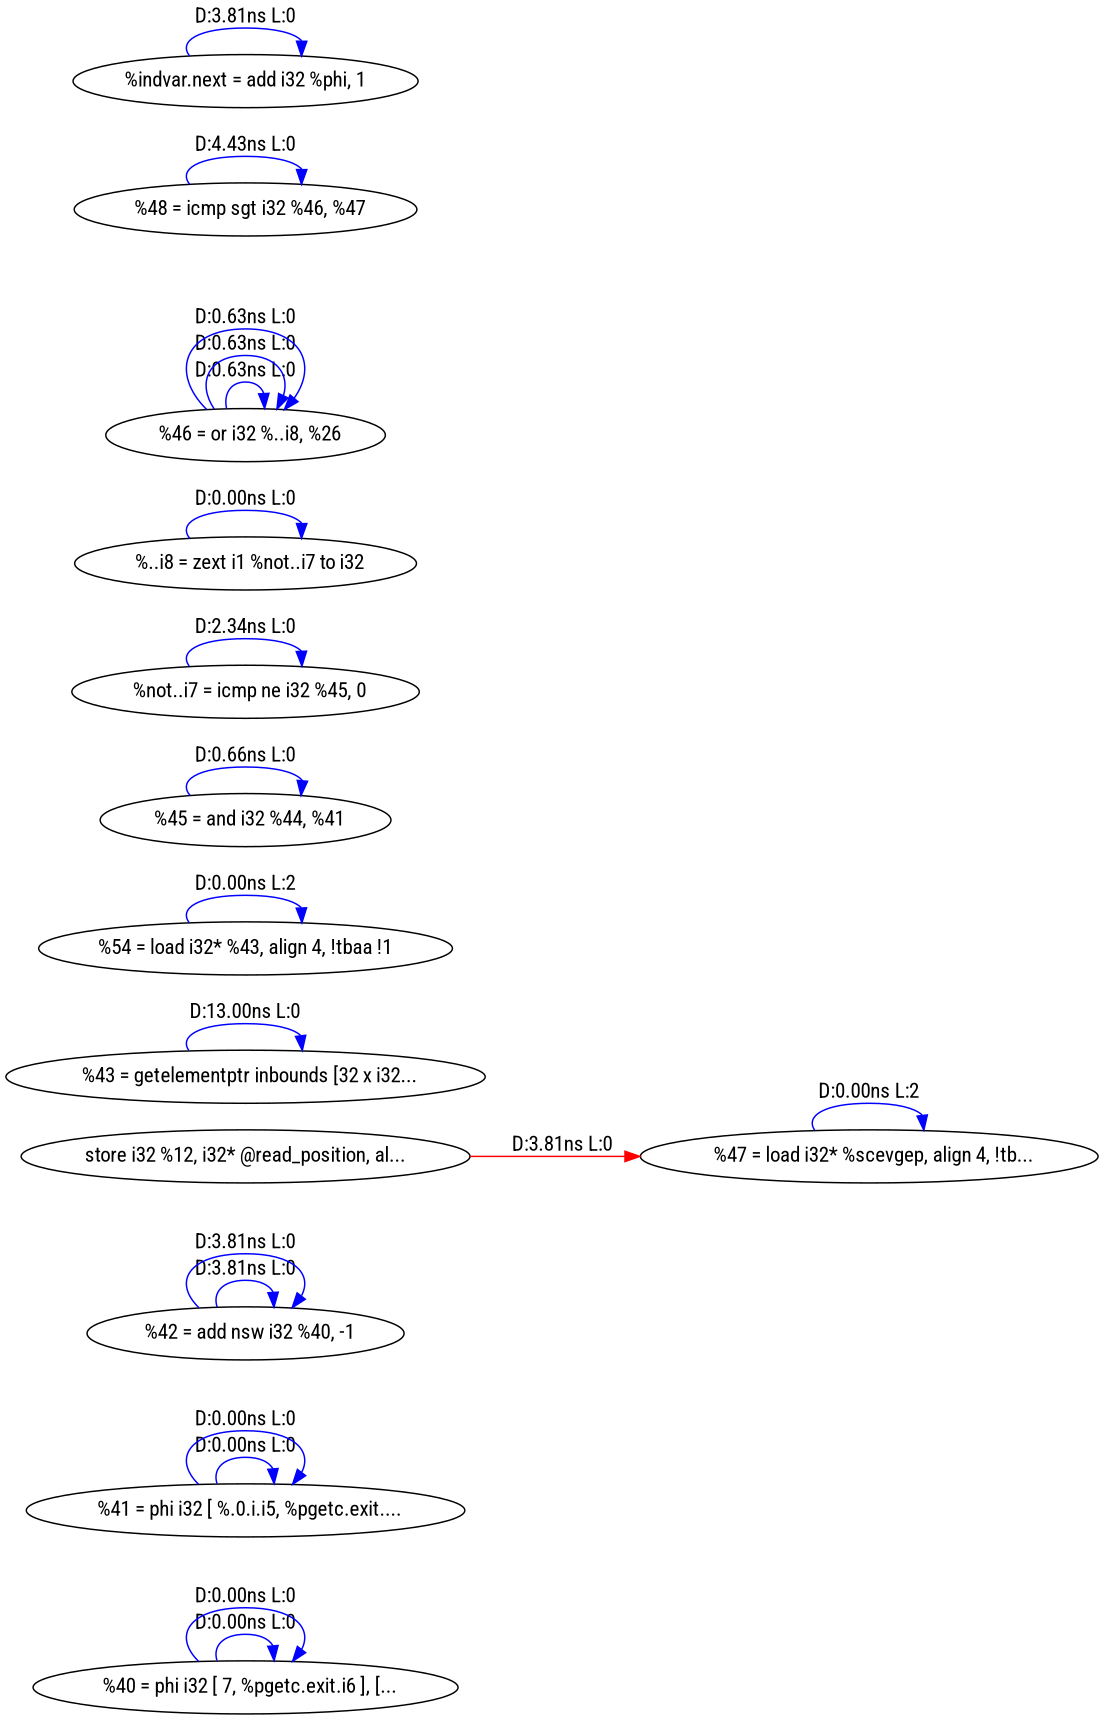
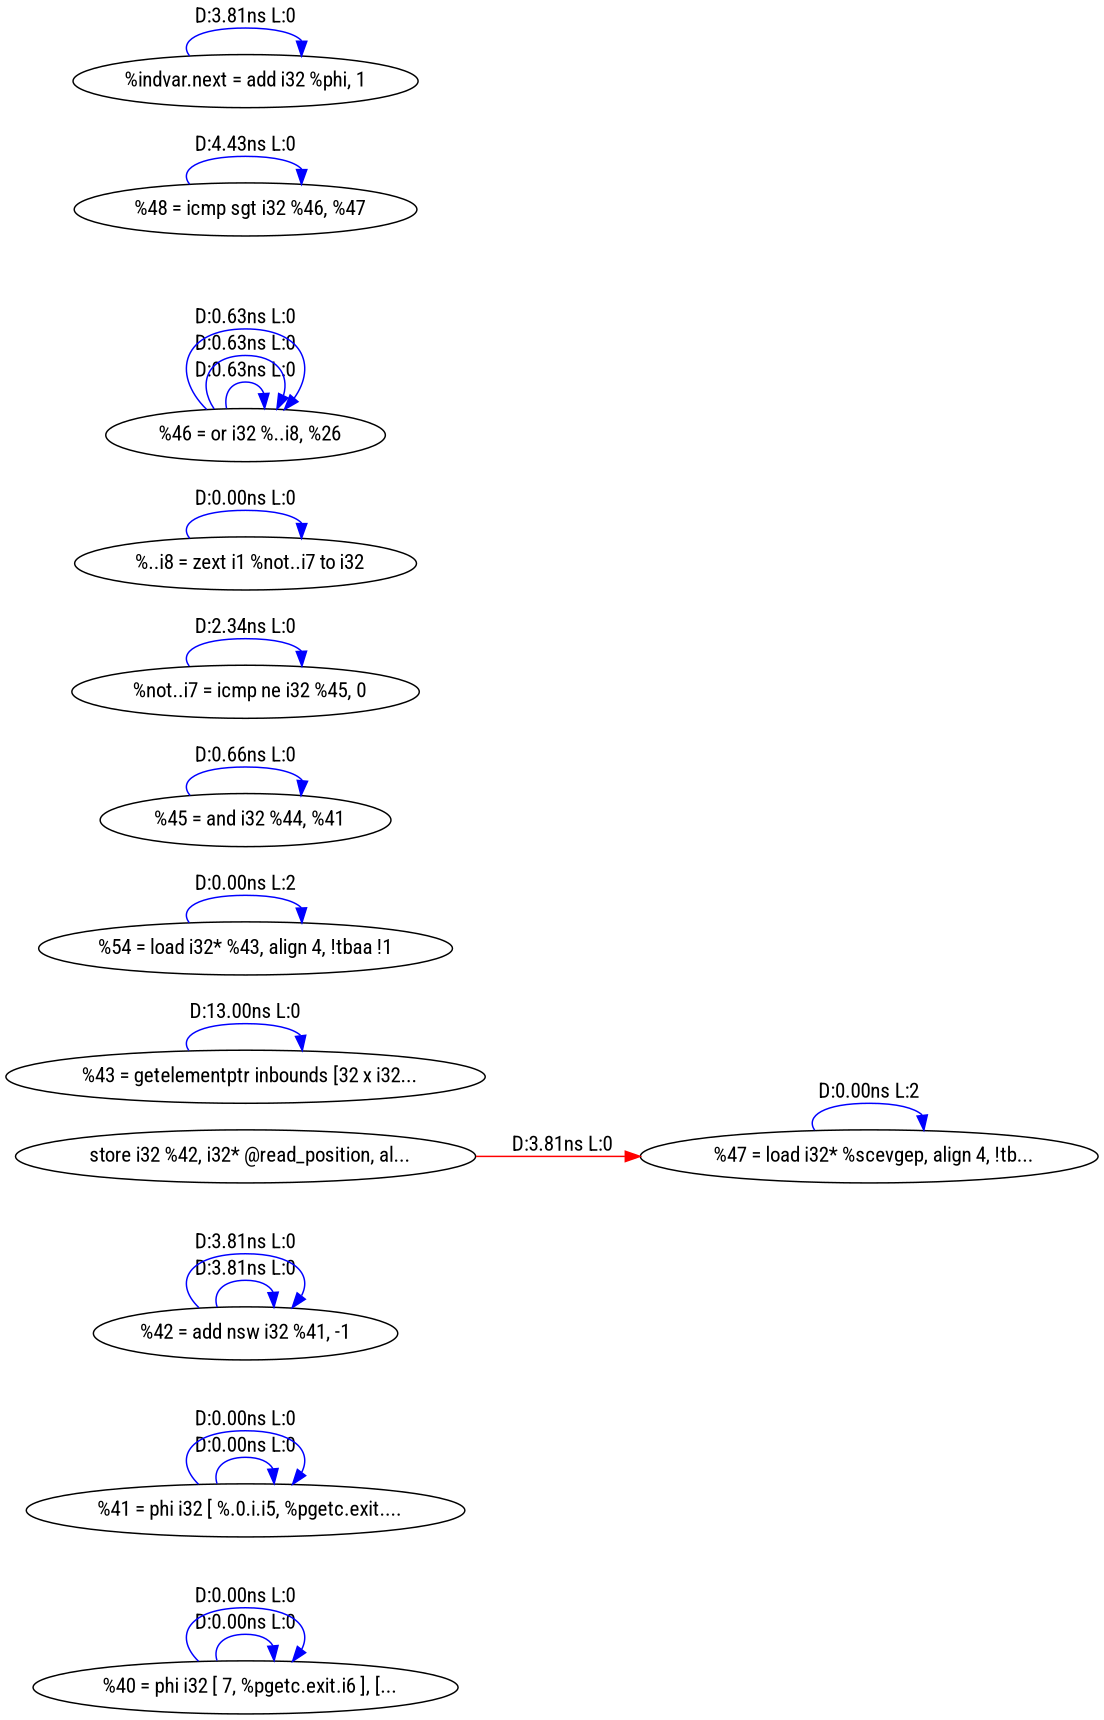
(246, 1156) -> (246, 1156)
(246, 1333) -> (246, 1333)
